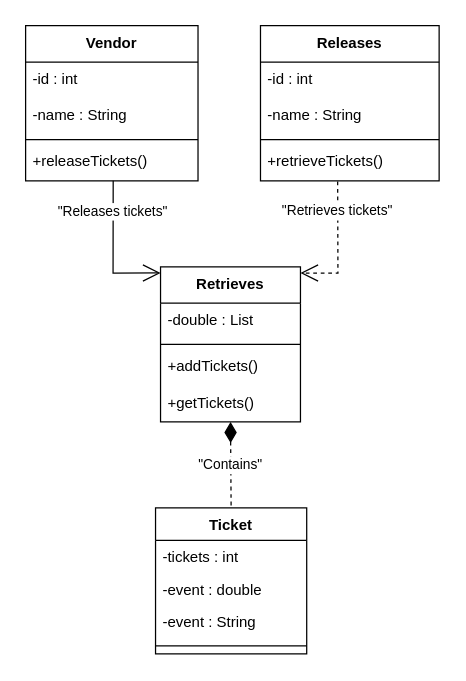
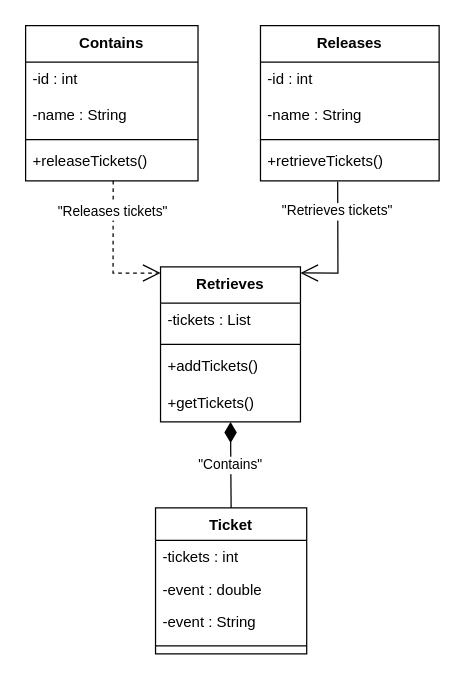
(111, 43) -> (111, 43)
(338, 264) -> (338, 264)
(113, 268) -> (113, 268)
(217, 320) -> (221, 320)
(231, 491) -> (231, 491)
